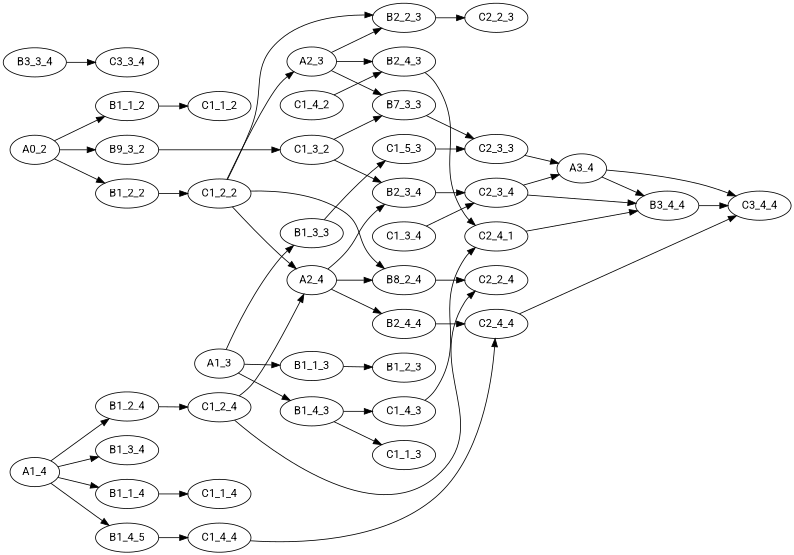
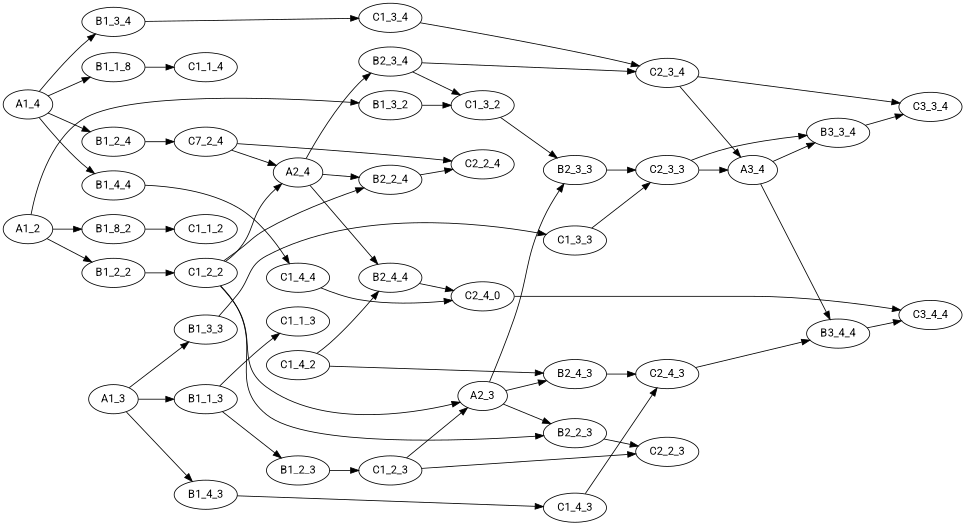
none -> (248, 20)
(404, 105) -> (575, 170)
(127, 106) -> (113, 229)
none -> (744, 145)
(404, 149) -> (575, 240)
(35, 150) -> (28, 229)
(127, 150) -> (390, 105)
(354, 169) -> (433, 82)
(668, 178) -> (790, 154)
(578, 199) -> (795, 89)
(496, 236) -> (667, 374)
(404, 280) -> (390, 180)
(496, 324) -> (483, 296)
none -> (347, 327)
(219, 407) -> (206, 142)
(354, 431) -> (240, 366)
none -> (390, 470)
(127, 494) -> (113, 67)
(127, 538) -> (113, 185)
